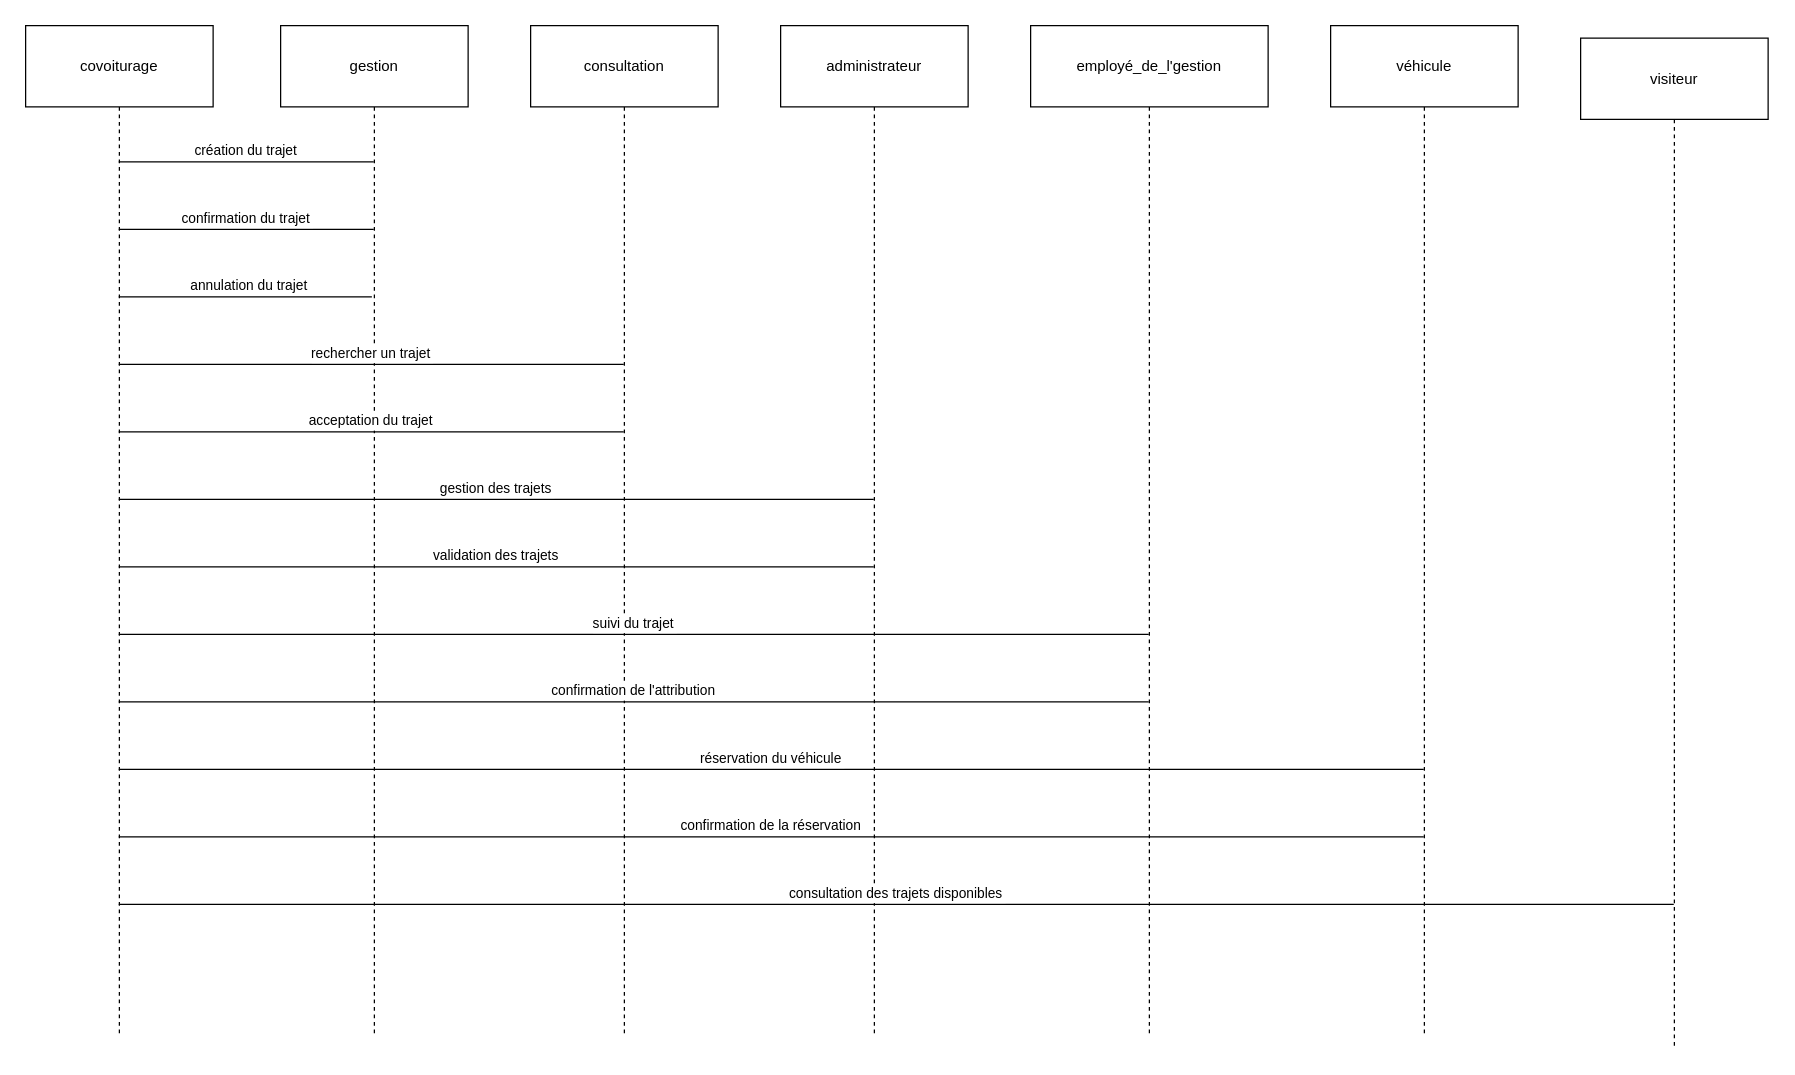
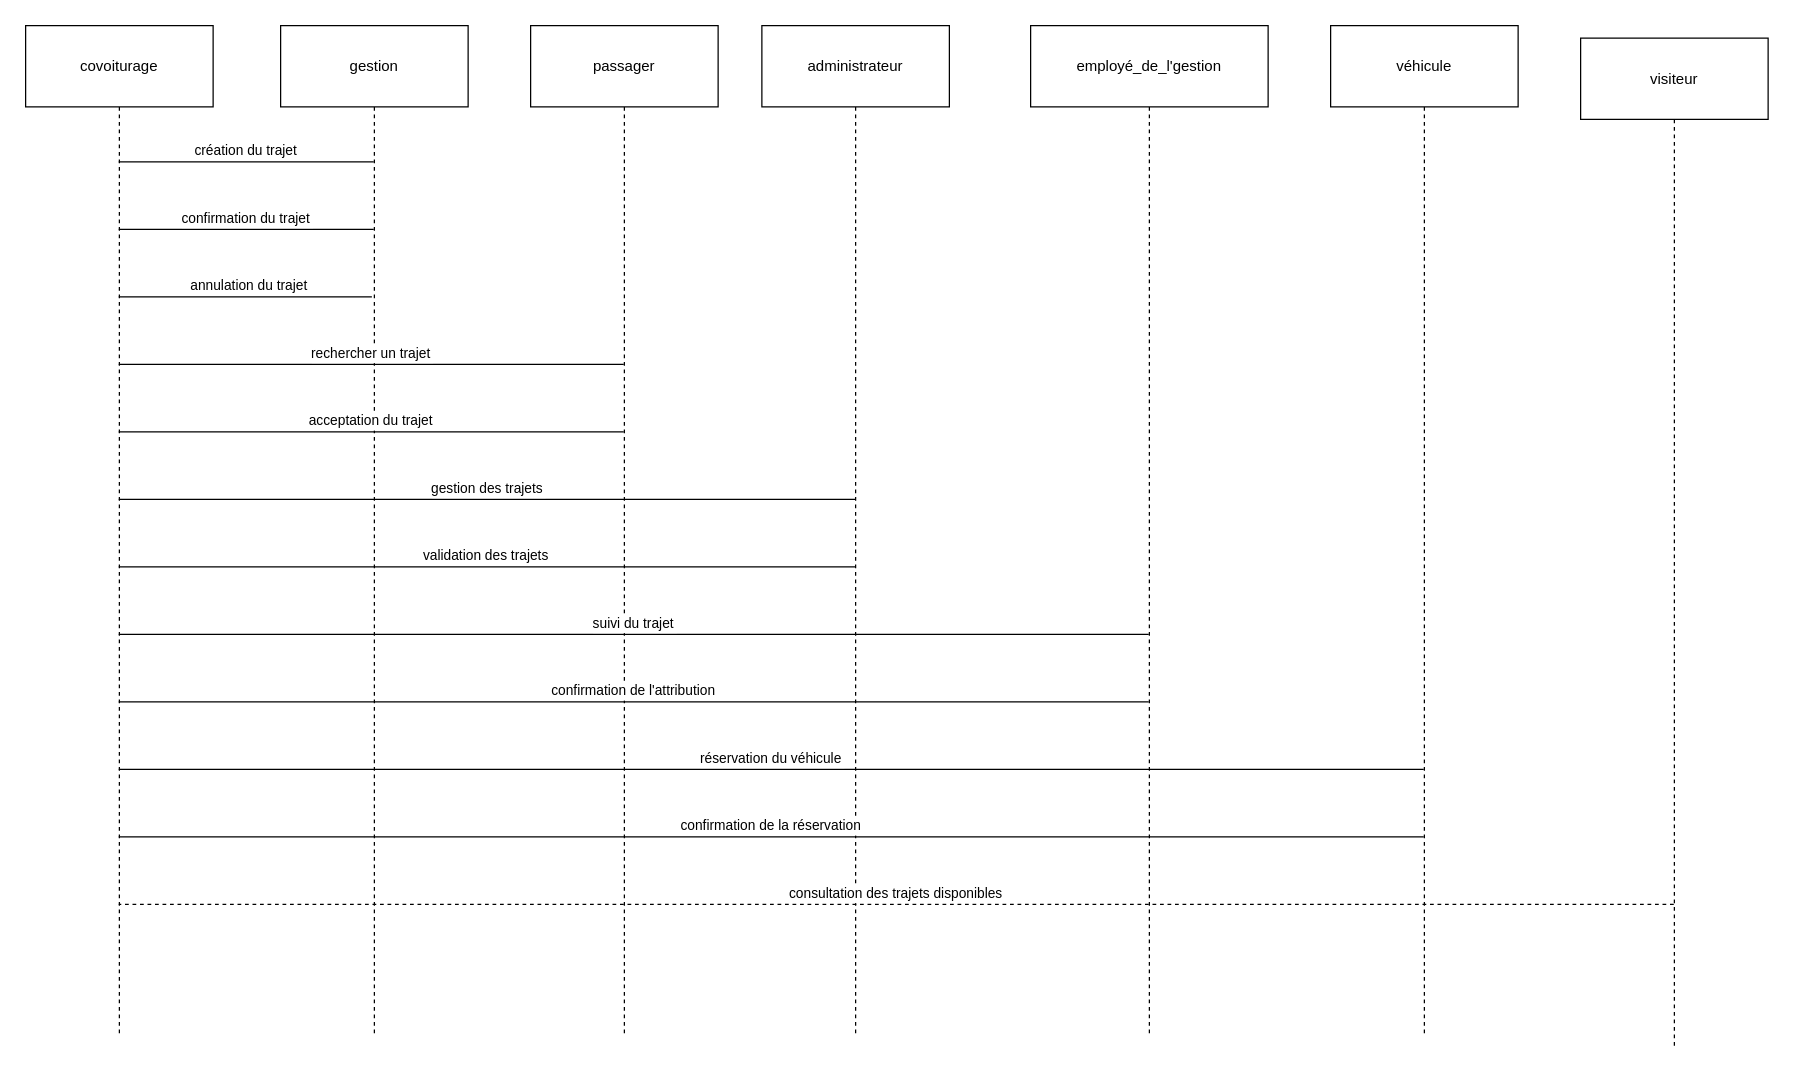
(624, 67) -> (624, 67)
(874, 531) -> (856, 531)
(896, 904) -> (896, 904)
